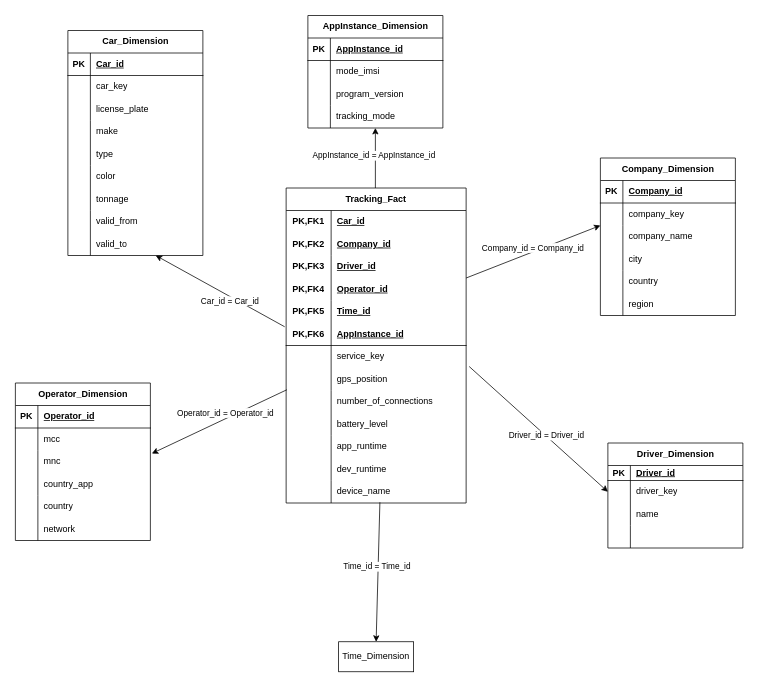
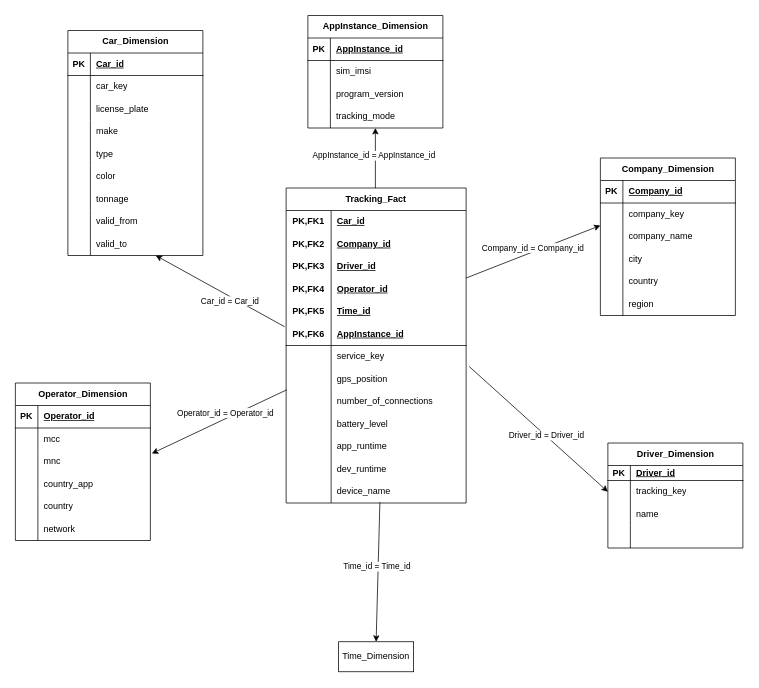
(357, 72) -> (353, 72)
(660, 492) -> (665, 492)
